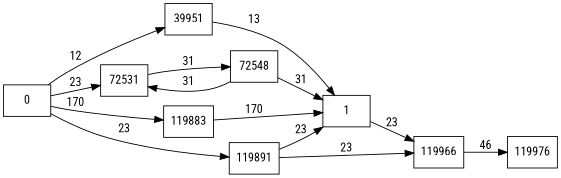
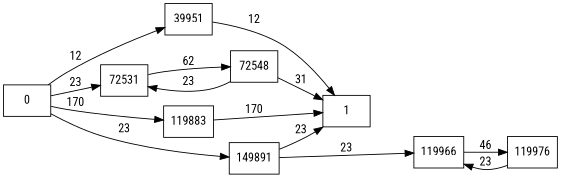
(254, 20) -> (254, 20)
(189, 62) -> (189, 62)
(189, 82) -> (189, 82)
(388, 130) -> (490, 169)
(254, 158) -> (254, 158)
